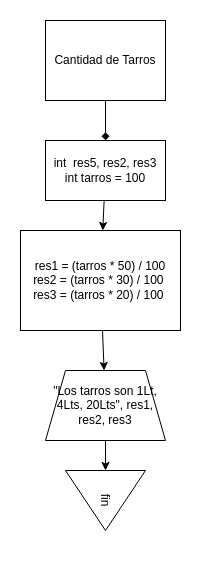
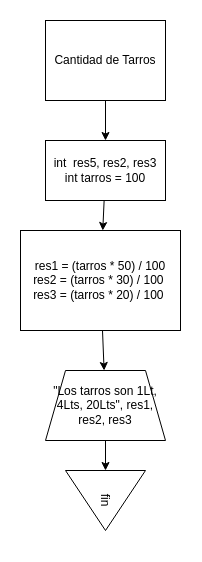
(106, 131) -> (106, 132)
